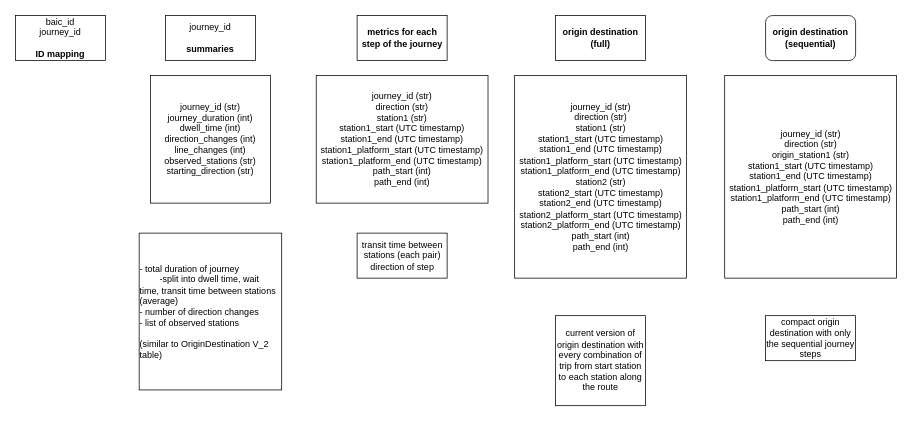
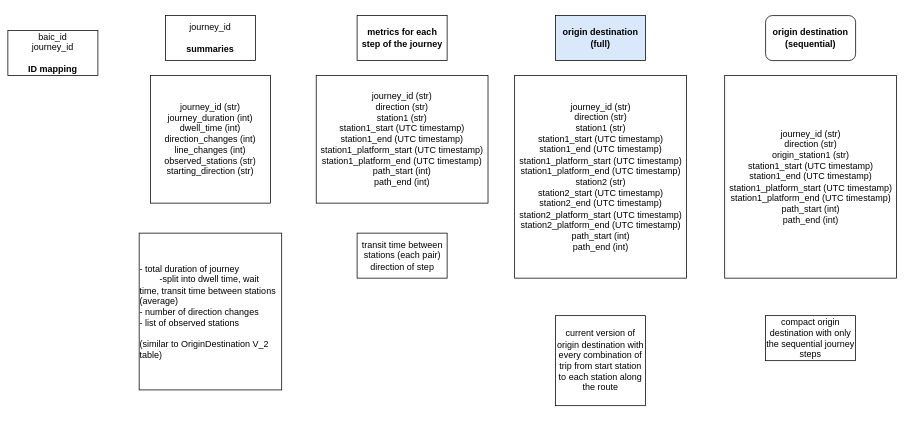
(60, 38) -> (53, 53)
(600, 38) -> (600, 38)
